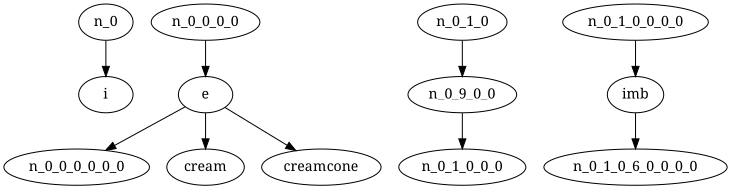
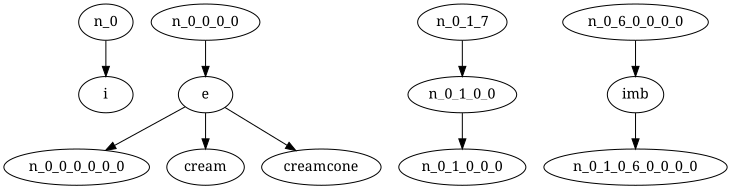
(462, 22) -> (462, 22)
(636, 22) -> (636, 22)
(462, 95) -> (462, 95)
